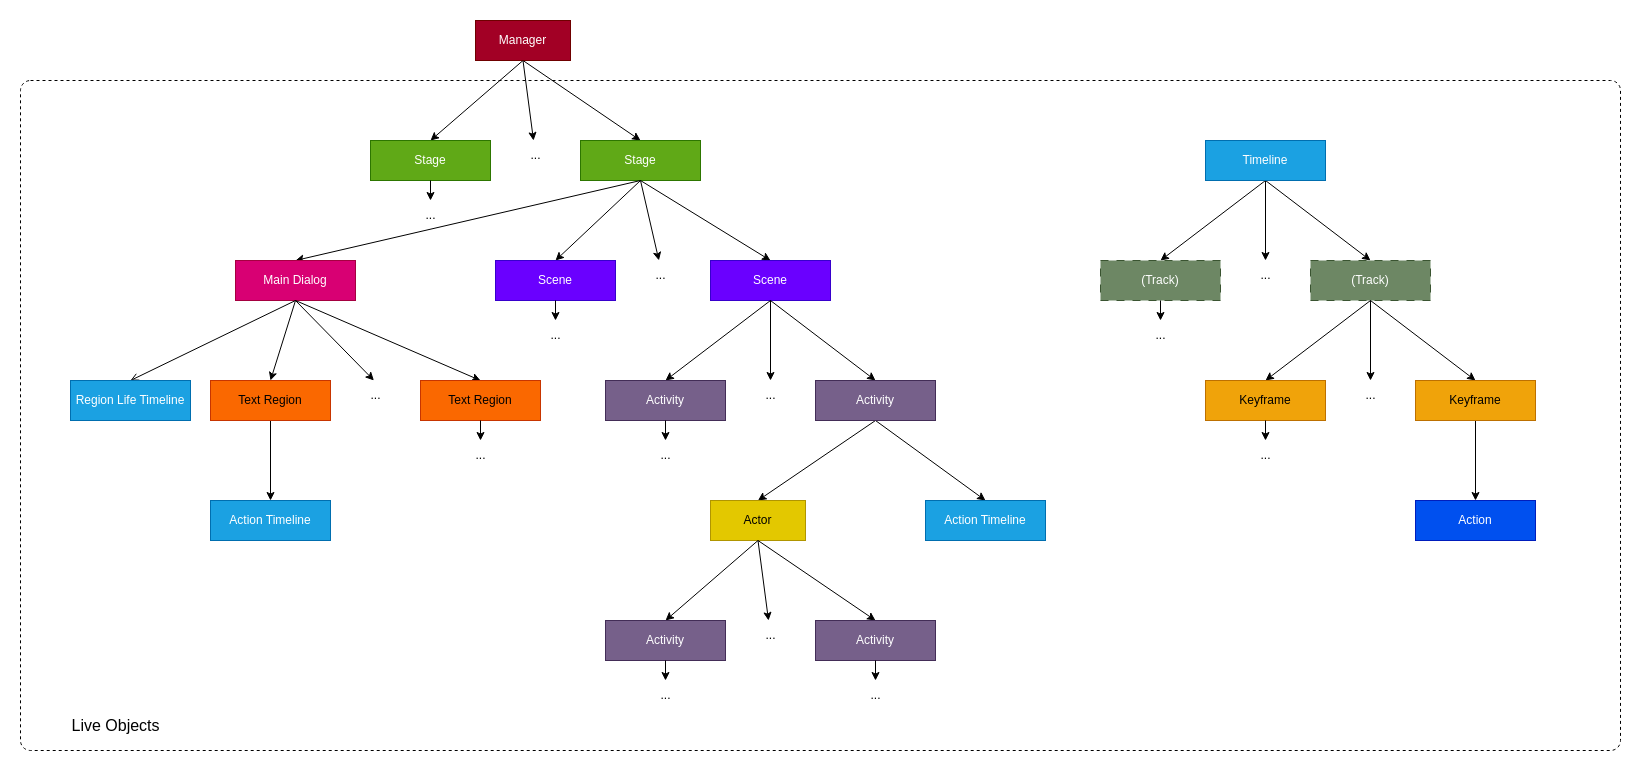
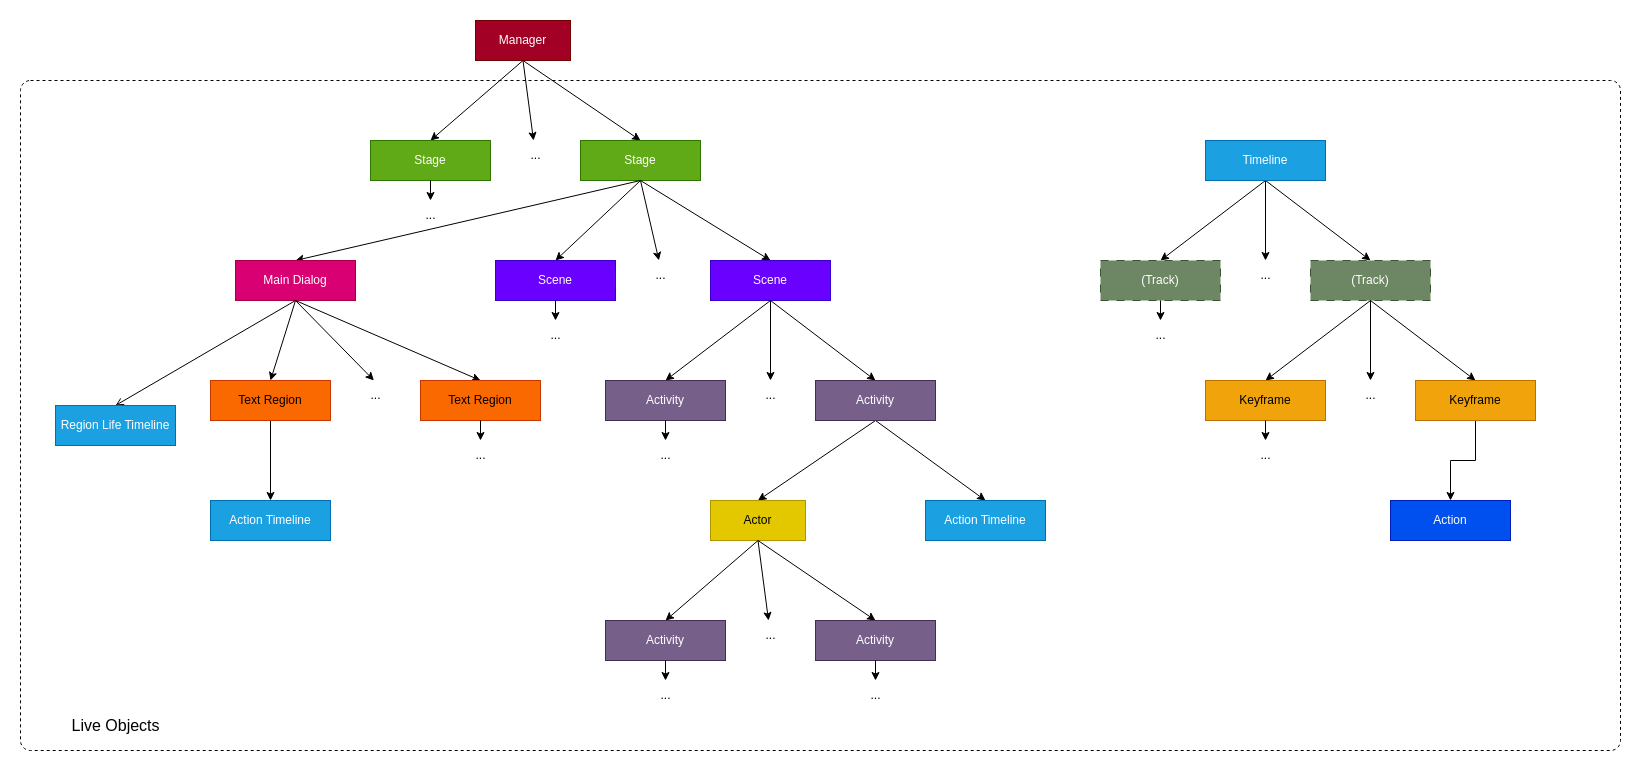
(131, 401) -> (116, 426)
(1476, 521) -> (1451, 521)
